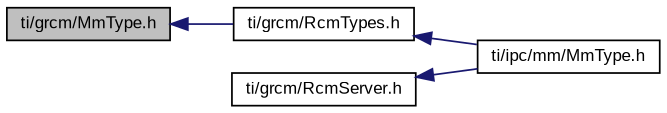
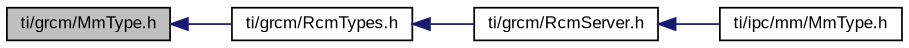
(454, 41) -> (452, 24)
